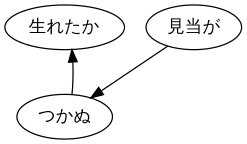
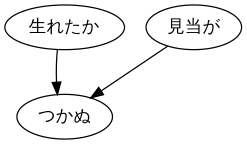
(73, 78) -> (56, 66)
